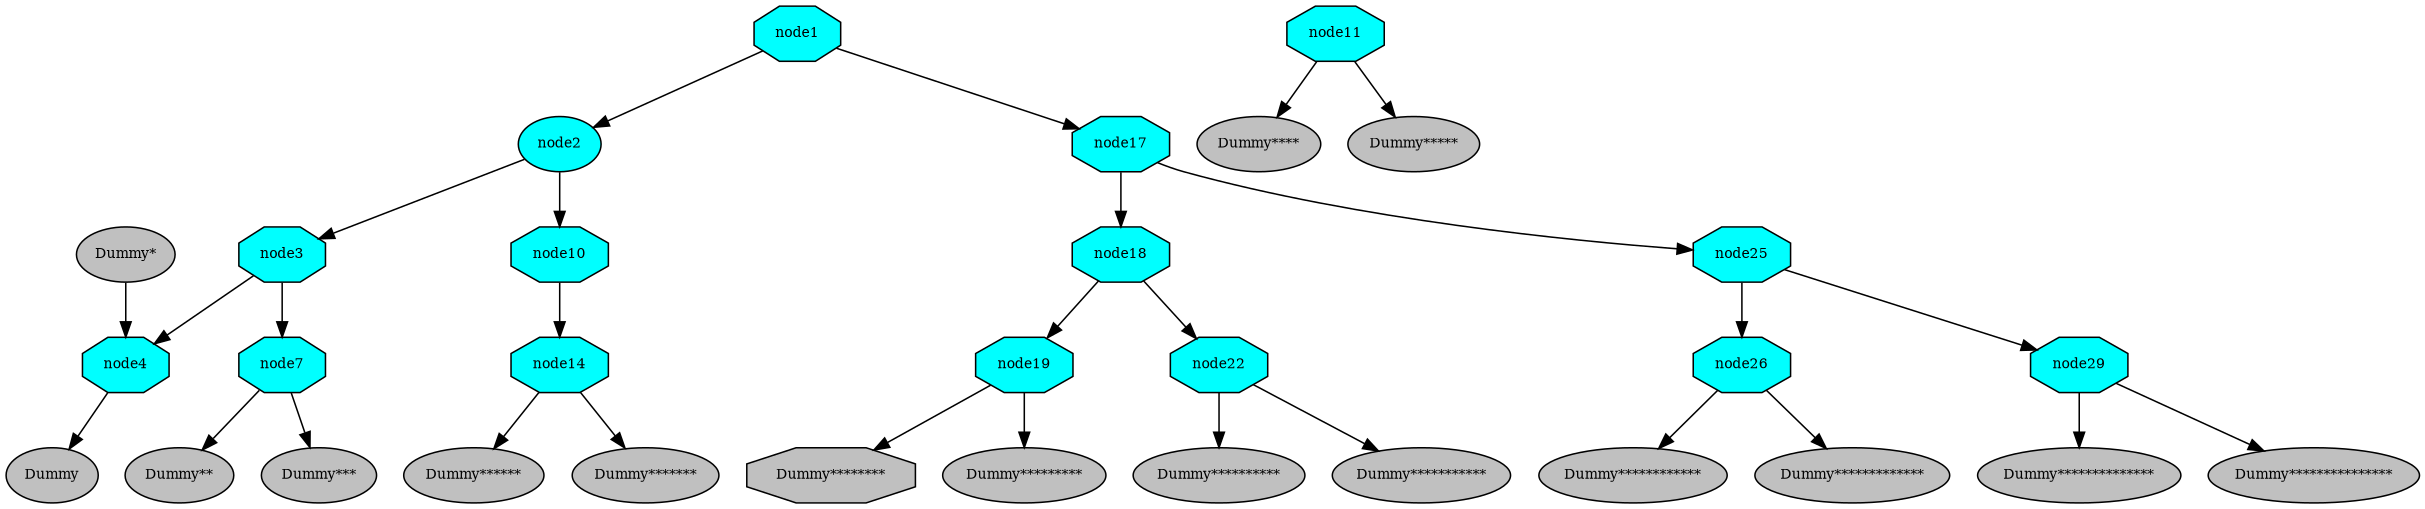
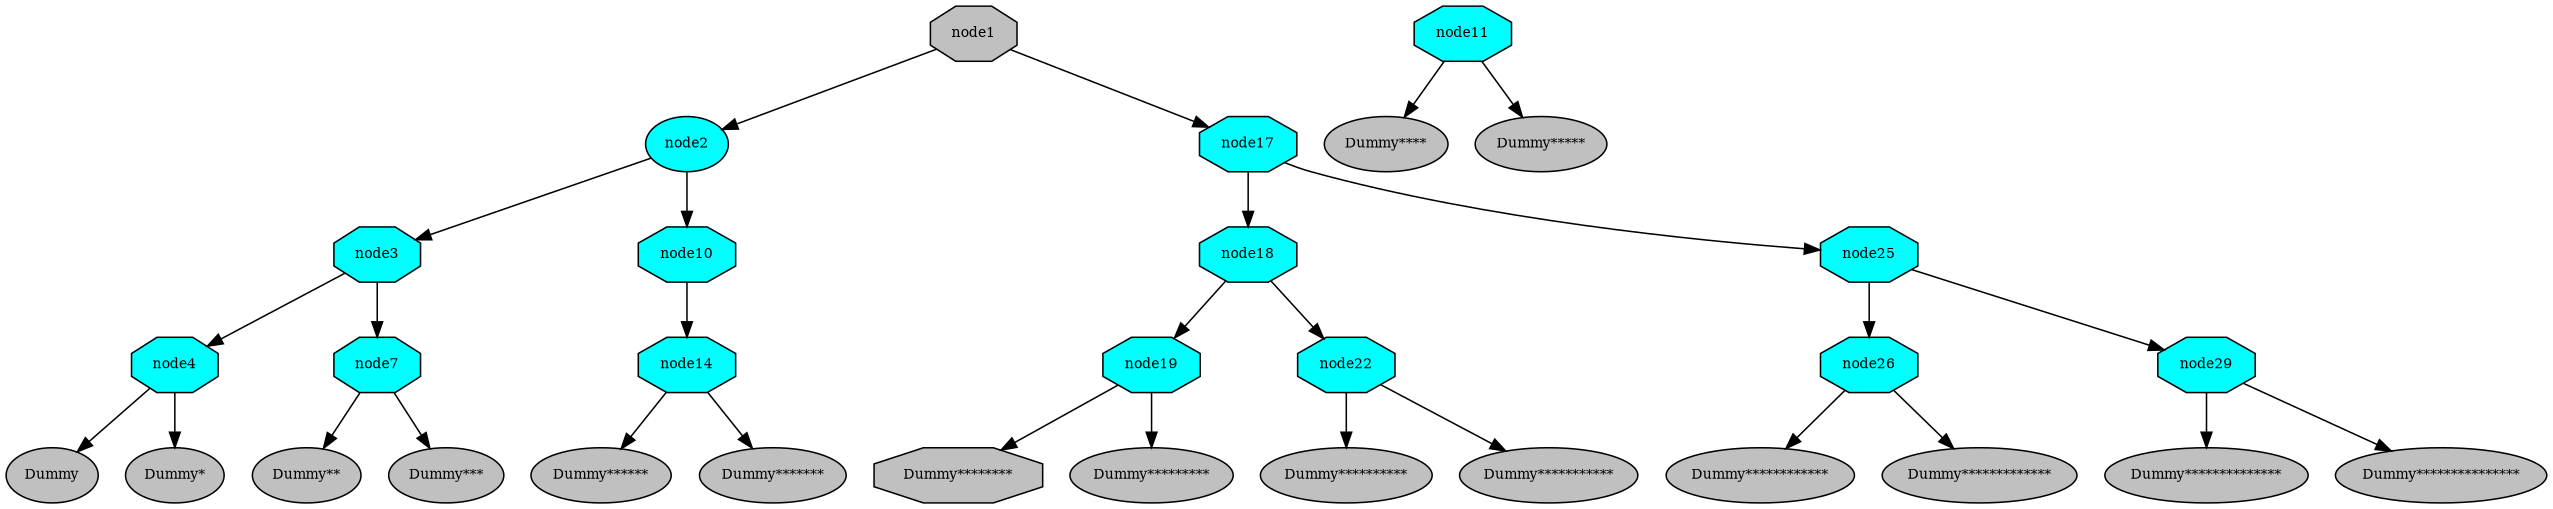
(797, 34) -> (974, 34)
(126, 302) -> (175, 413)
